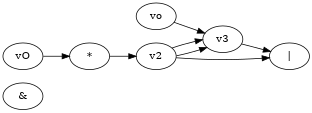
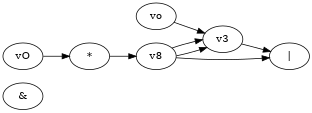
(156, 56) -> (156, 56)
